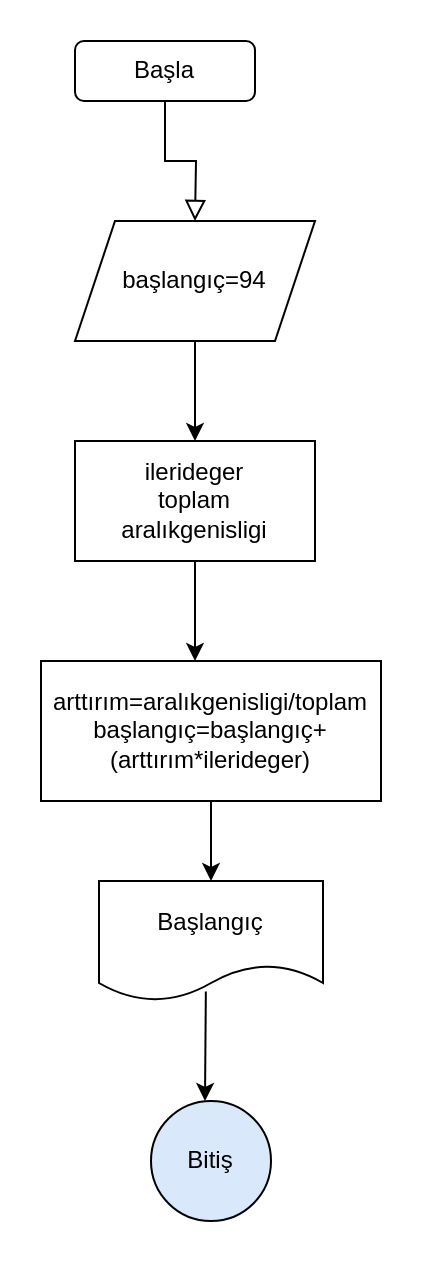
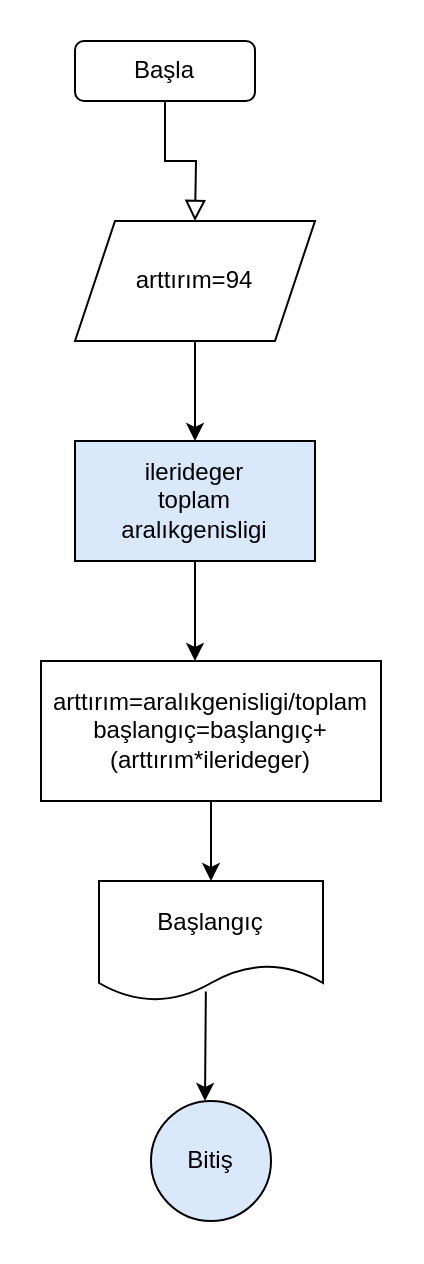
(195, 281) -> (195, 281)
(195, 501) -> (195, 501)
